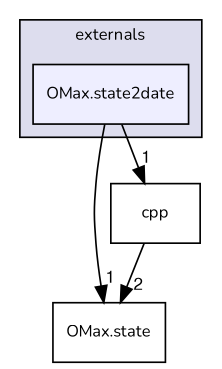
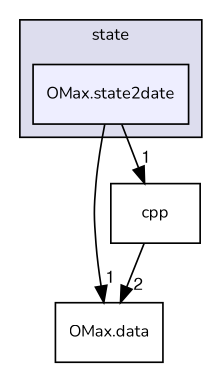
(111, 36) -> (111, 36)
(109, 332) -> (109, 332)
